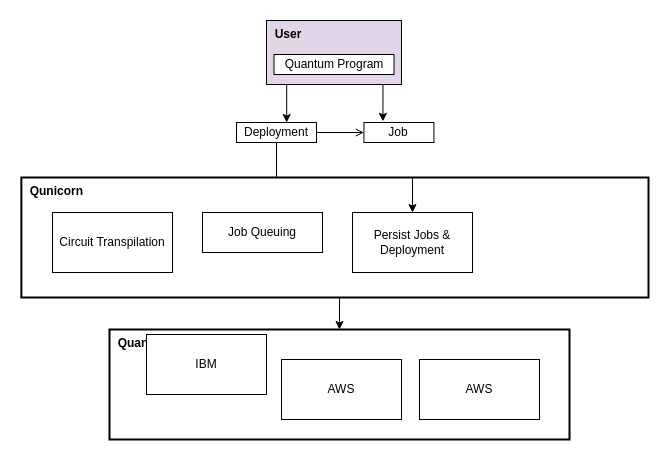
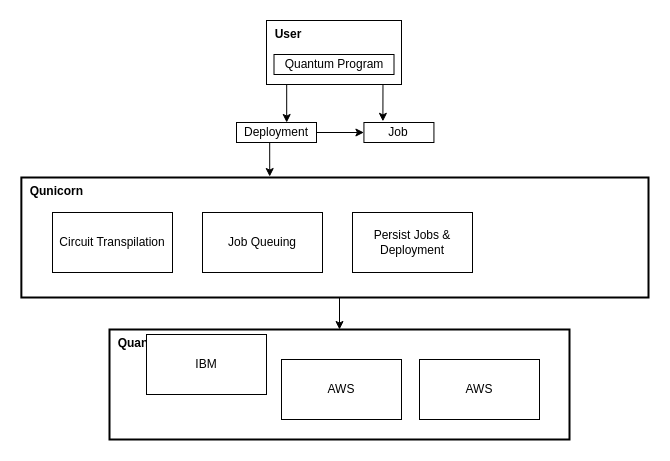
(334, 53) -> (334, 53)
(357, 133) -> (356, 133)
(277, 160) -> (270, 153)
(263, 233) -> (263, 243)
